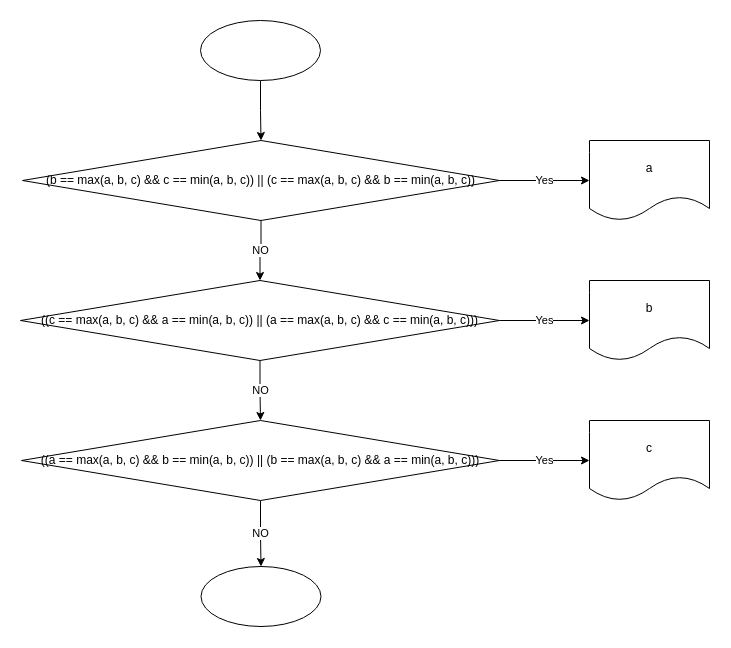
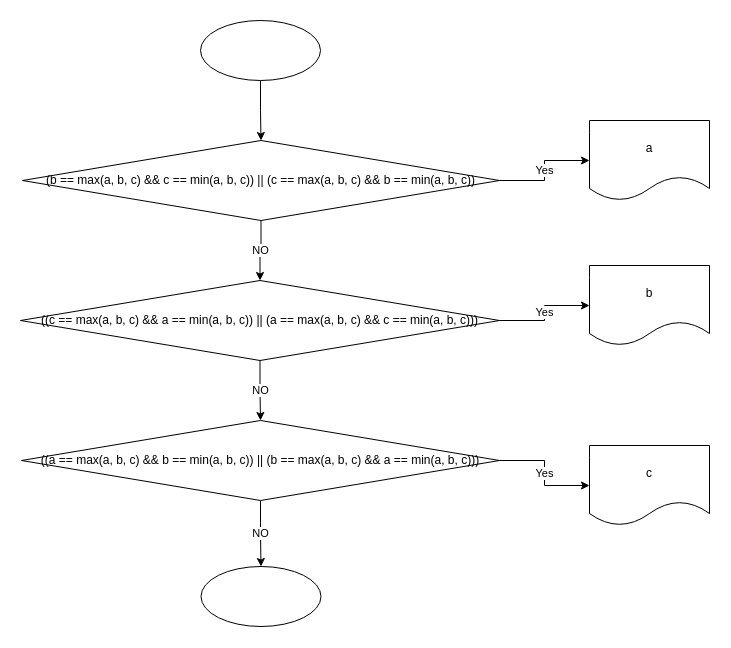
(650, 181) -> (650, 161)
(650, 321) -> (650, 306)
(650, 461) -> (650, 486)
